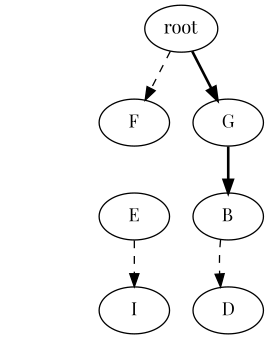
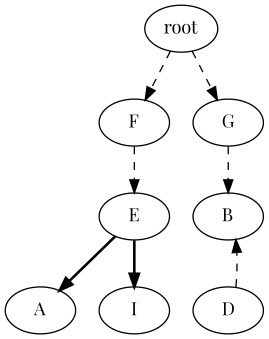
(202, 70) -> (202, 70)
none -> (134, 163)
(228, 163) -> (228, 163)
(134, 257) -> (134, 257)
(220, 257) -> (237, 270)
none -> (40, 310)
